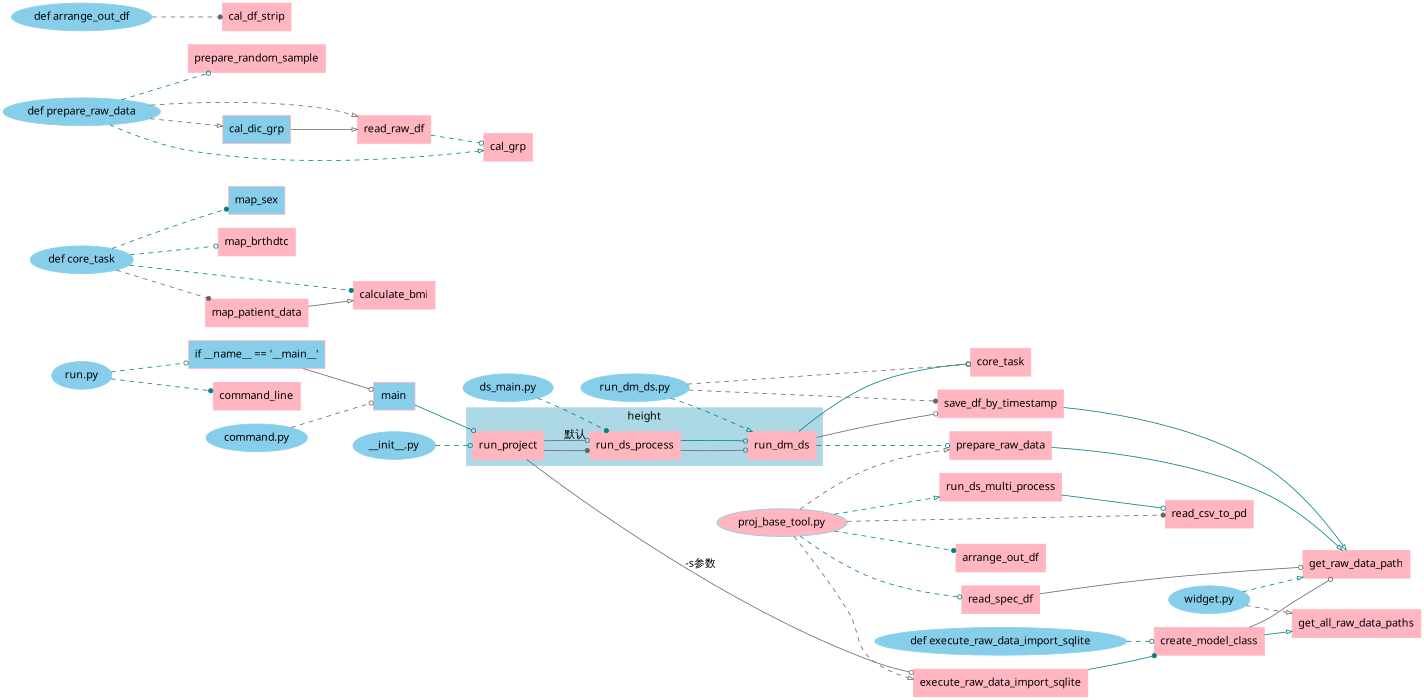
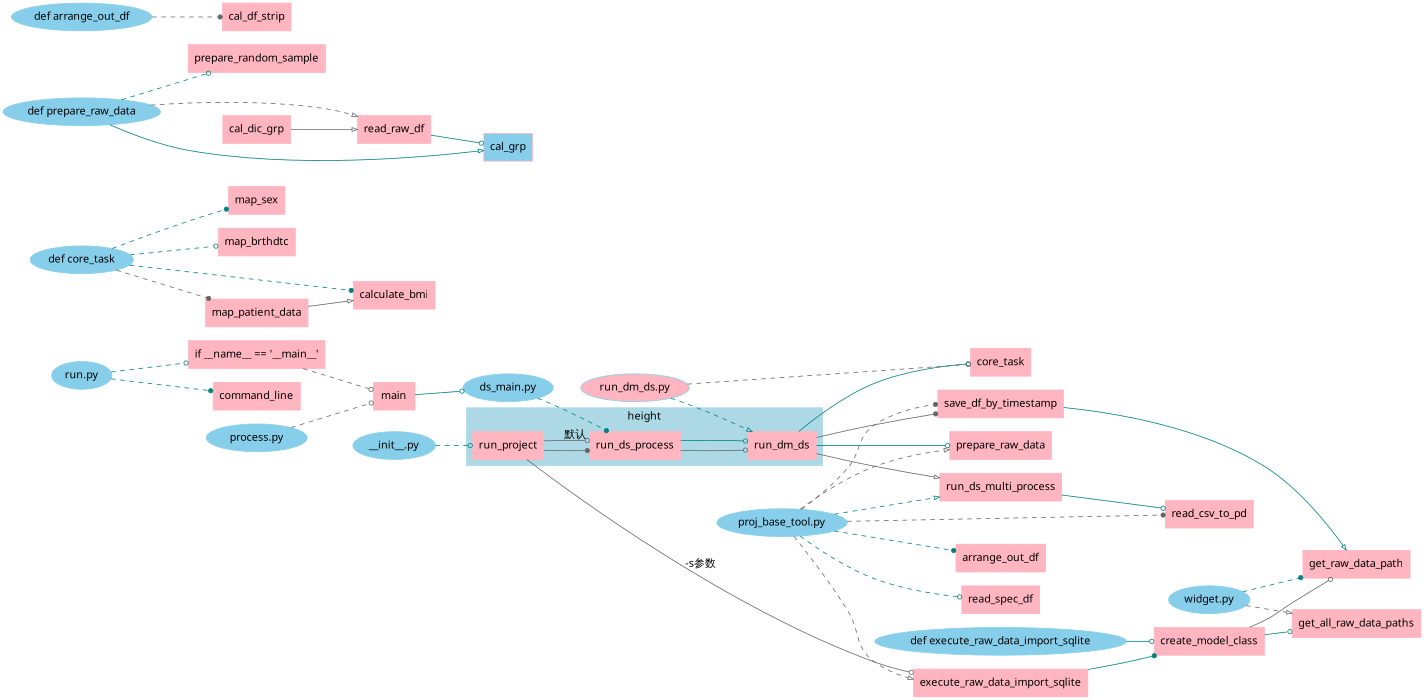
(184, 122) -> none
(257, 130) -> (257, 130)
(455, 139) -> (455, 139)
(508, 147) -> (508, 147)
(292, 160) -> (292, 160)
(257, 200) -> (257, 200)
(257, 355) -> (257, 355)
(336, 379) -> (336, 379)
(635, 388) -> (635, 388)
(394, 396) -> (394, 396)
(811, 396) -> (861, 441)
(443, 417) -> (437, 393)
(875, 425) -> (863, 427)
(257, 438) -> (257, 438)
(881, 446) -> (881, 446)
none -> (866, 465)
(1204, 472) -> none
(782, 523) -> (782, 523)
(1169, 577) -> none
(1271, 585) -> (1271, 585)
(1276, 633) -> (1276, 633)
(1138, 641) -> (1138, 641)
